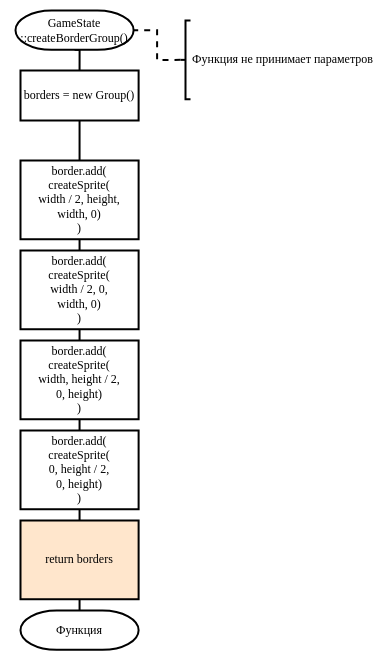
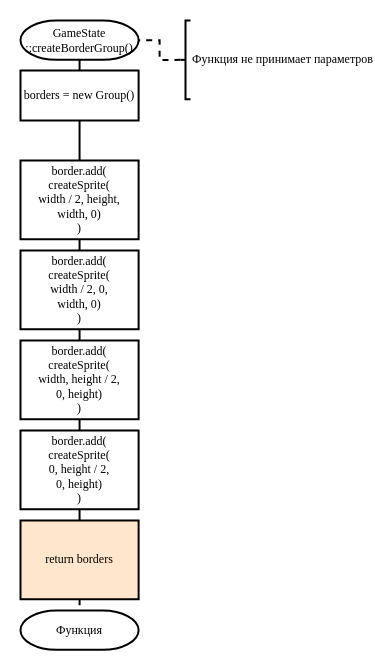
(75, 30) -> (80, 40)
(80, 606) -> (80, 606)
